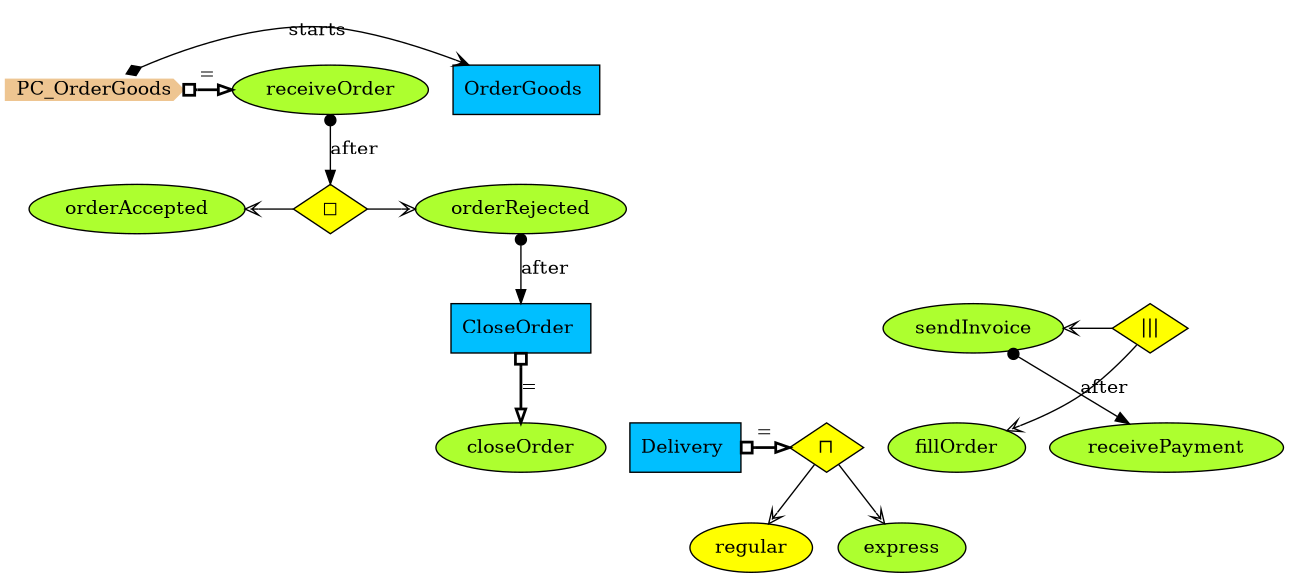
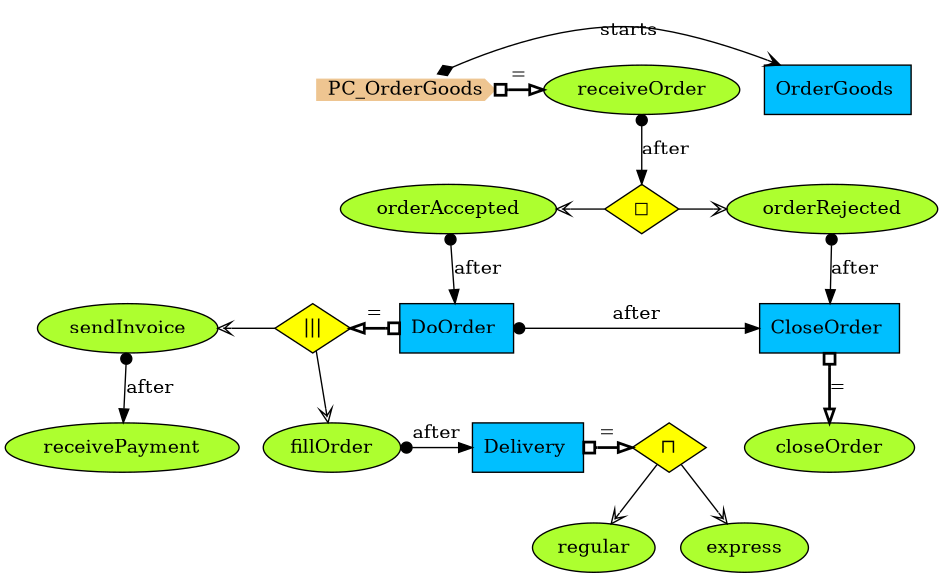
none -> (457, 328)
none -> (435, 448)
(751, 548) -> (594, 548)
